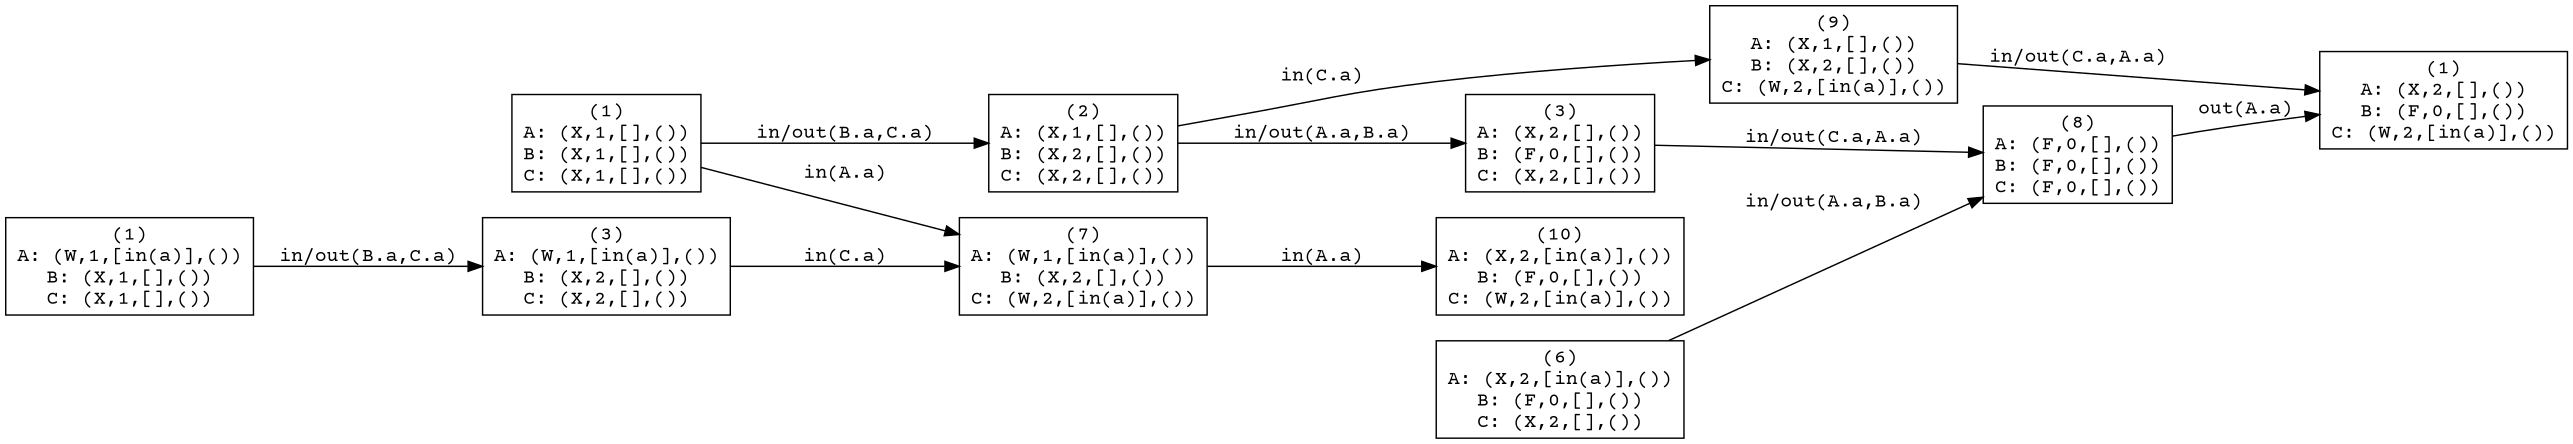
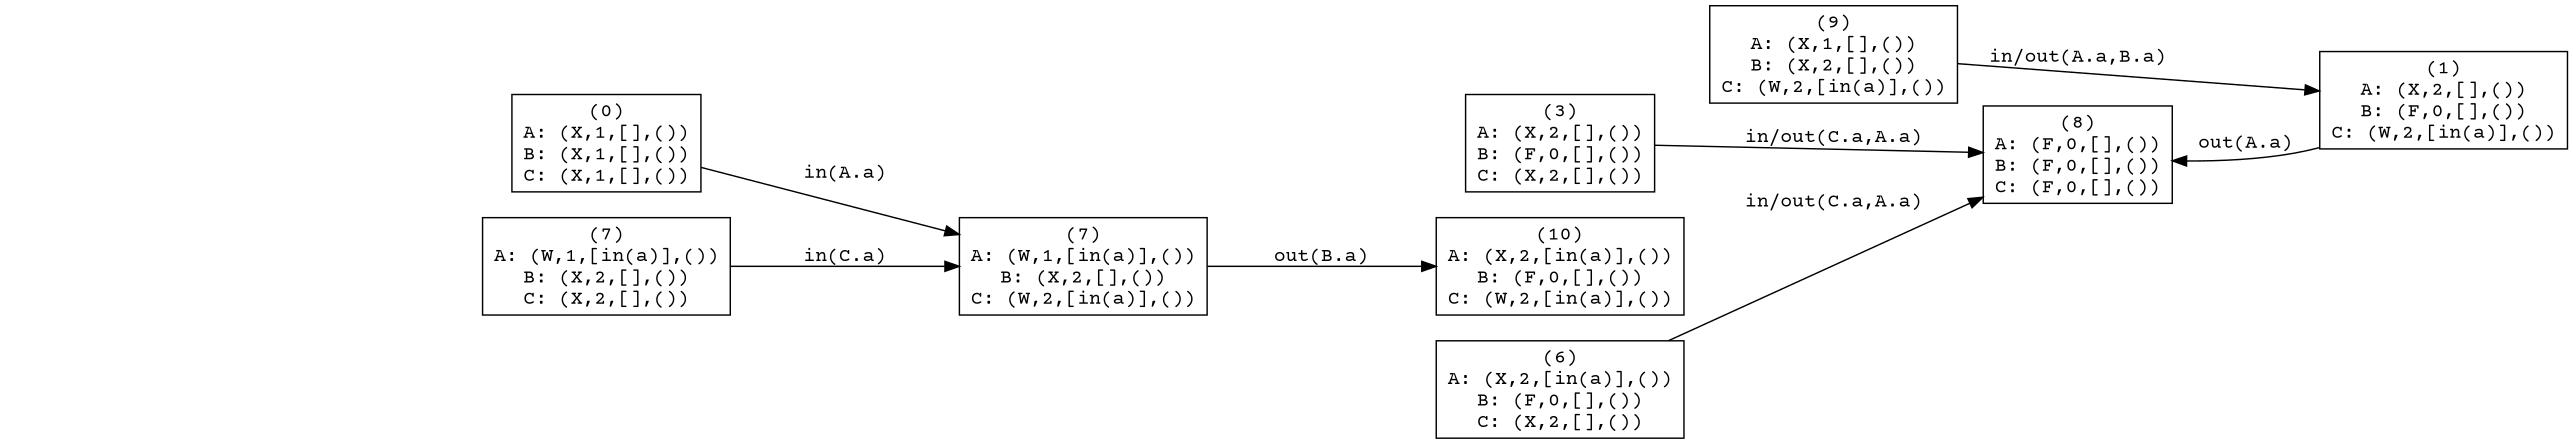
(2078, 57) -> (2078, 57)
(2239, 126) -> (2254, 158)
(606, 143) -> (606, 143)
(1083, 143) -> none
(1834, 201) -> (1834, 201)
(1322, 256) -> (1322, 256)
(130, 266) -> none
(606, 266) -> (606, 266)
